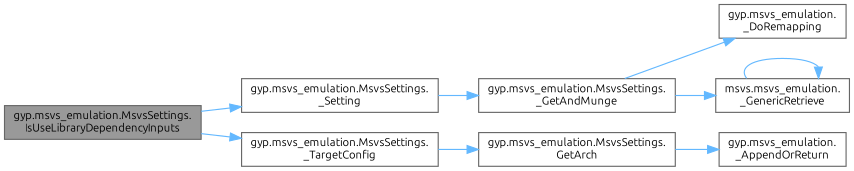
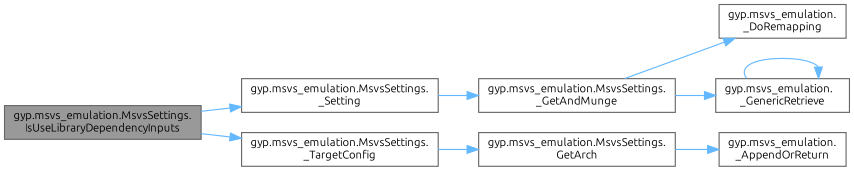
(783, 96) -> (783, 96)
